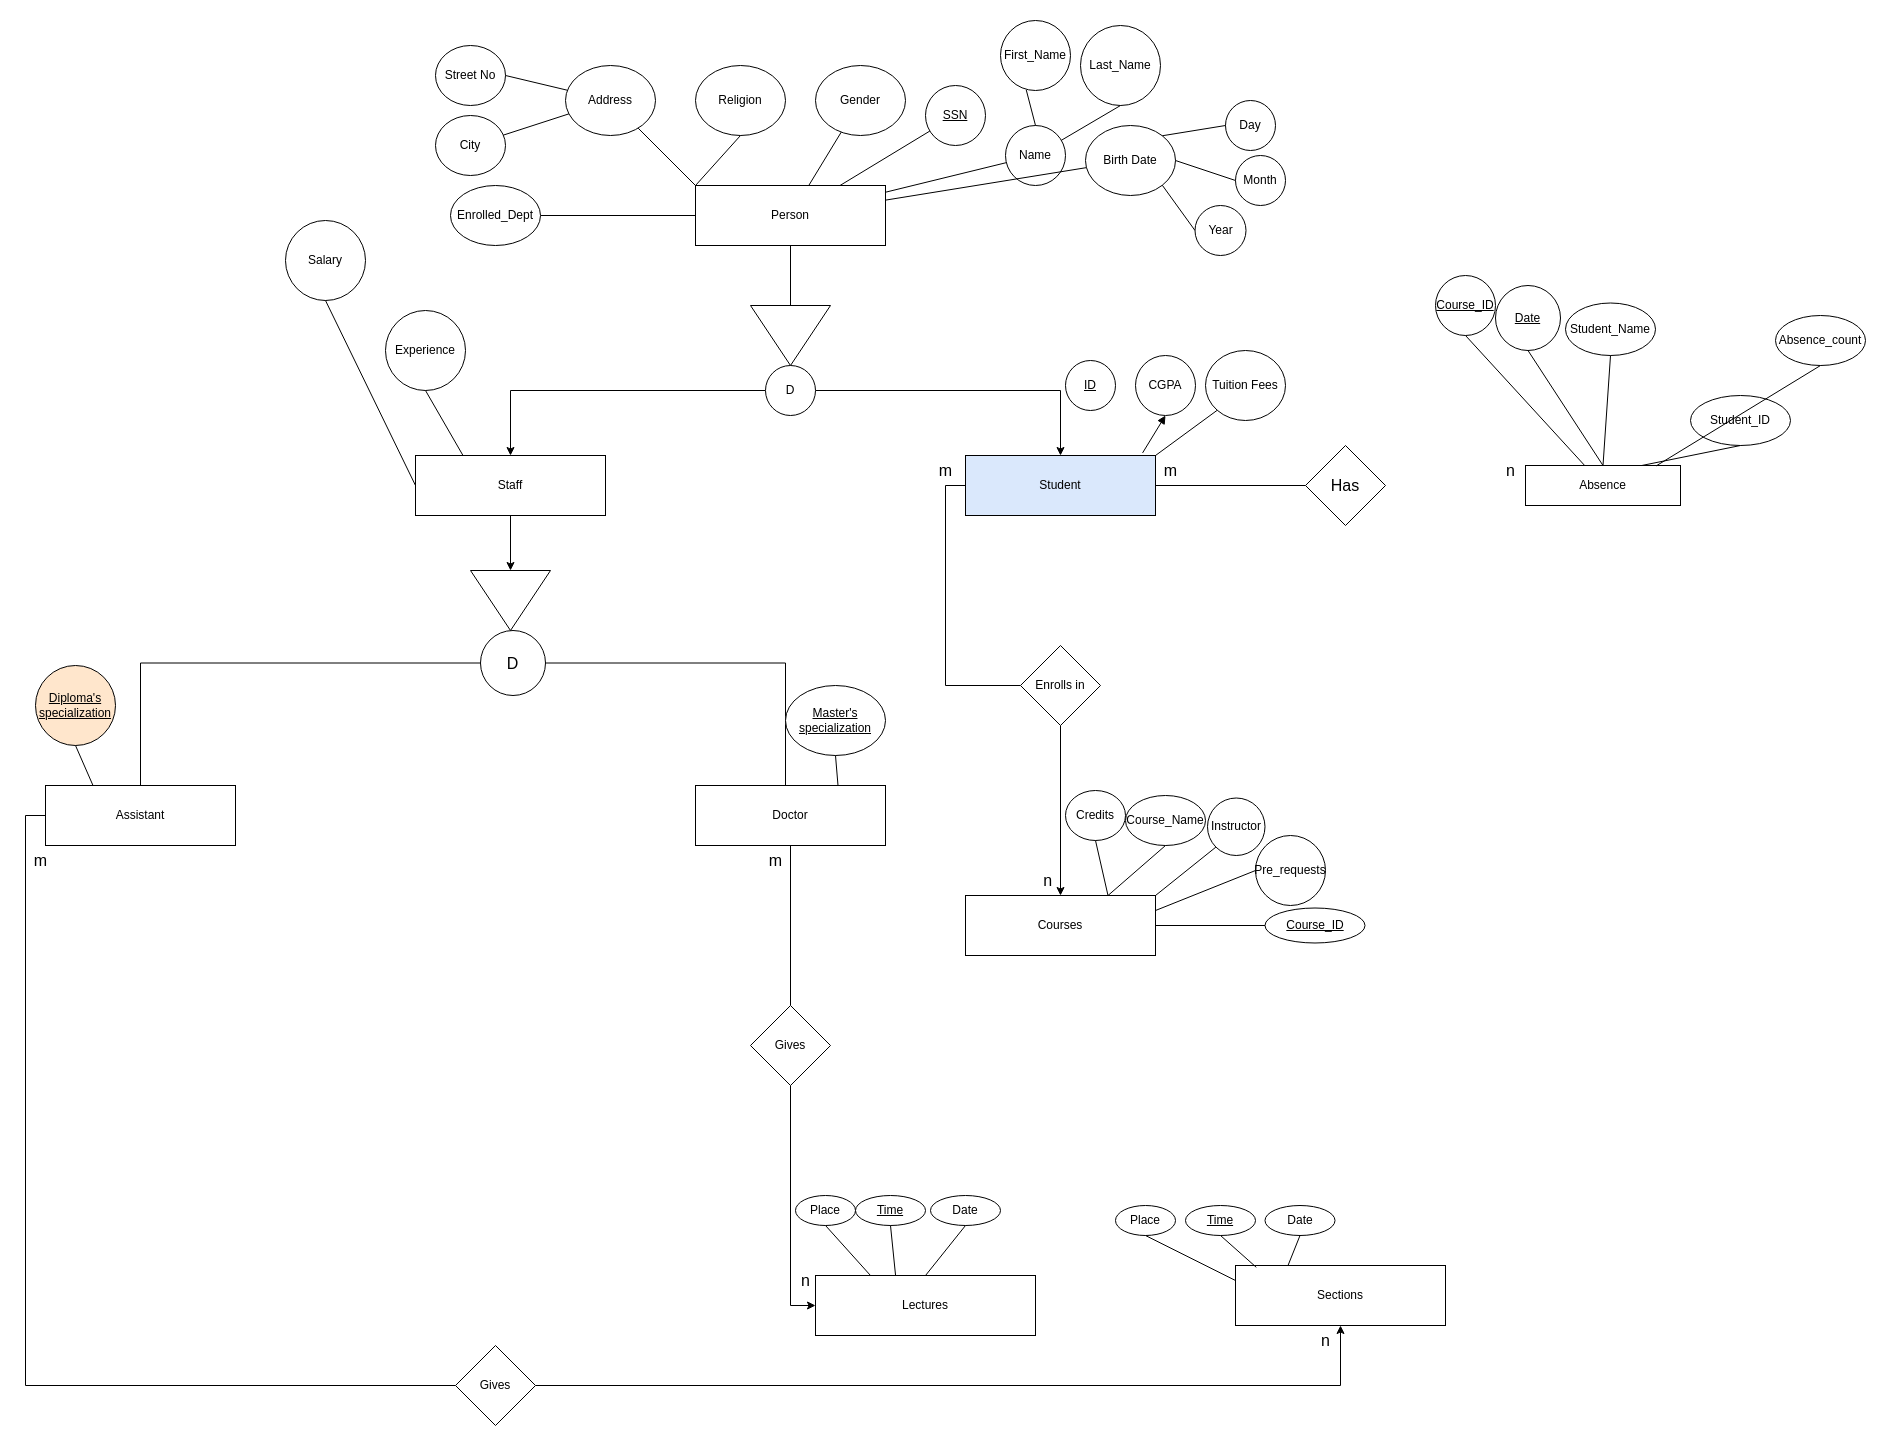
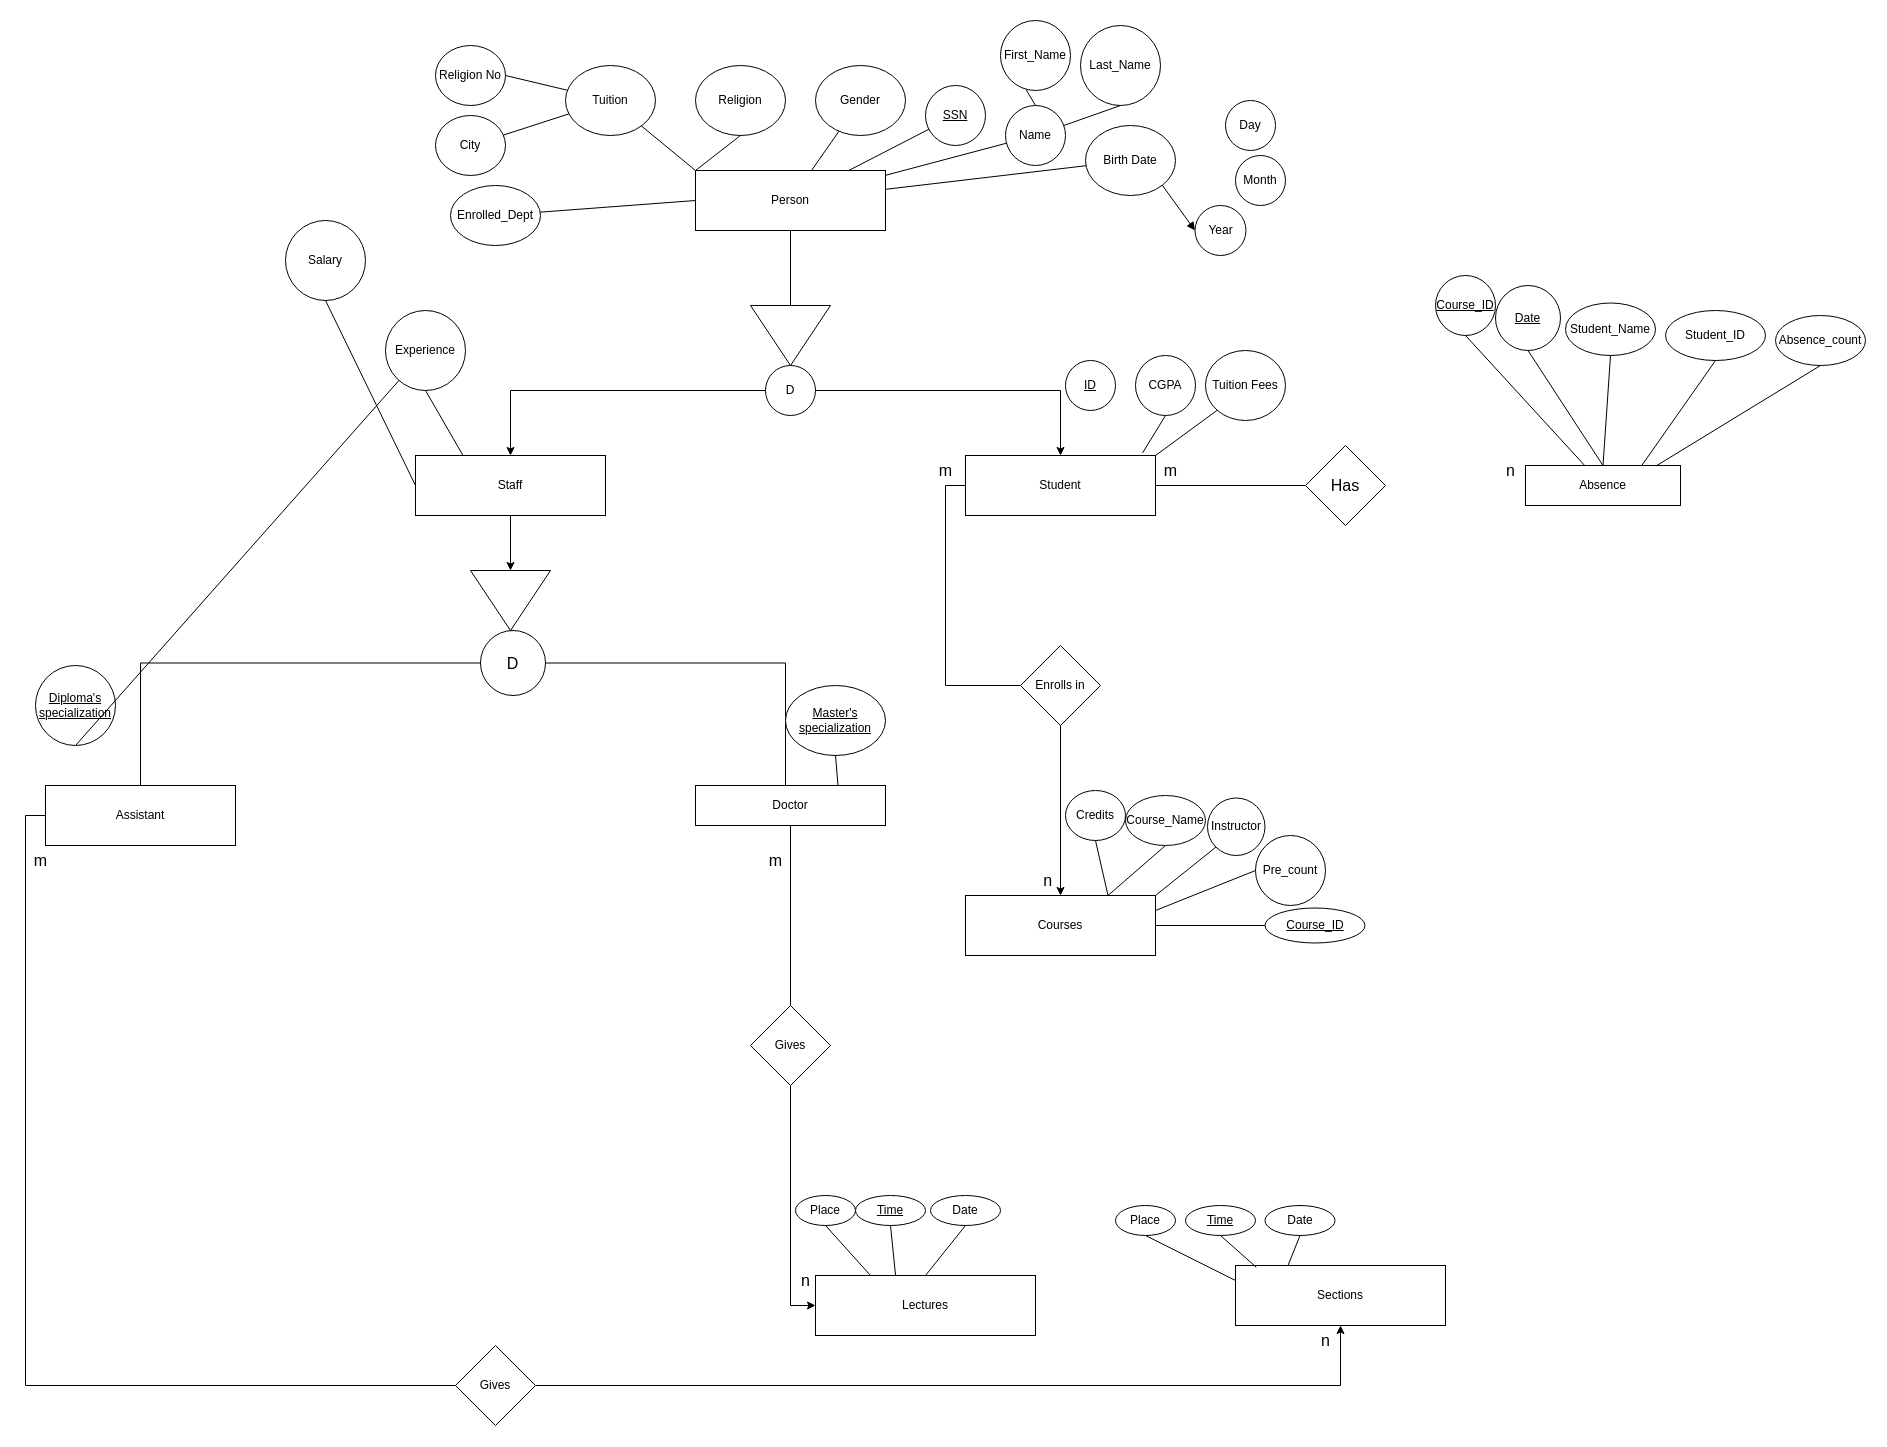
(471, 76) -> (471, 76)
(611, 101) -> (611, 101)
(1194, 131) -> none
(1036, 156) -> (1036, 136)
(1205, 170) -> none
(791, 216) -> (791, 201)
(1191, 226) -> (1190, 223)
(1741, 421) -> (1716, 336)
(1160, 424) -> (1162, 421)
(1061, 486) -> (1061, 486)
(76, 706) -> (76, 706)
(84, 765) -> (237, 563)
(791, 816) -> (791, 806)
(1291, 871) -> (1291, 871)
